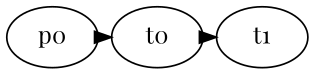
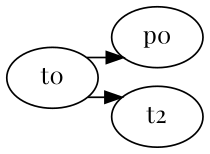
(99, 37) -> (97, 58)
(262, 37) -> (157, 117)
